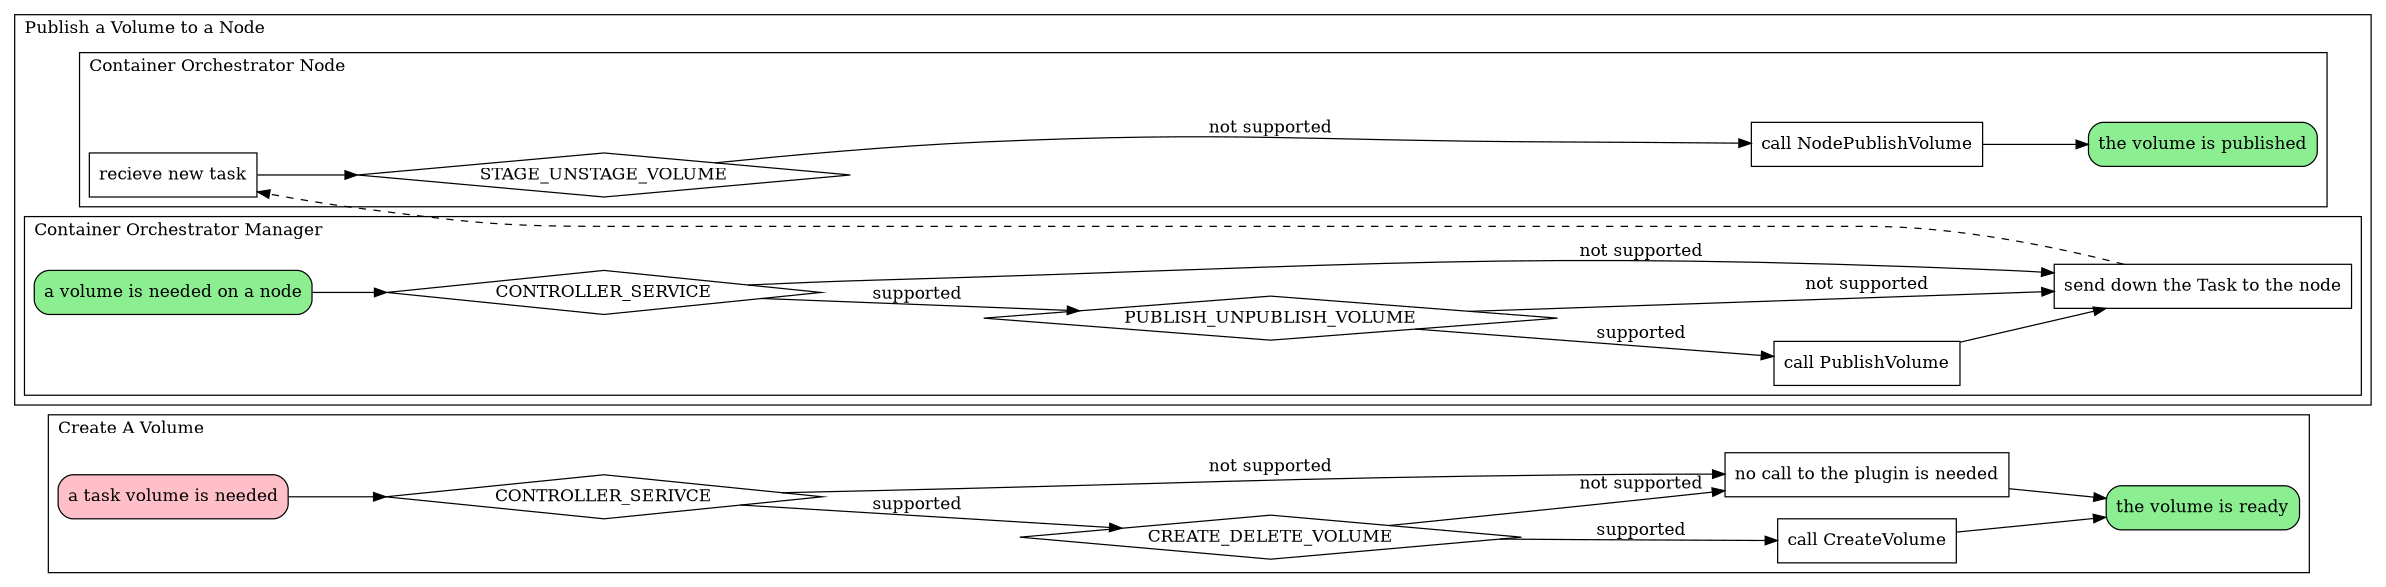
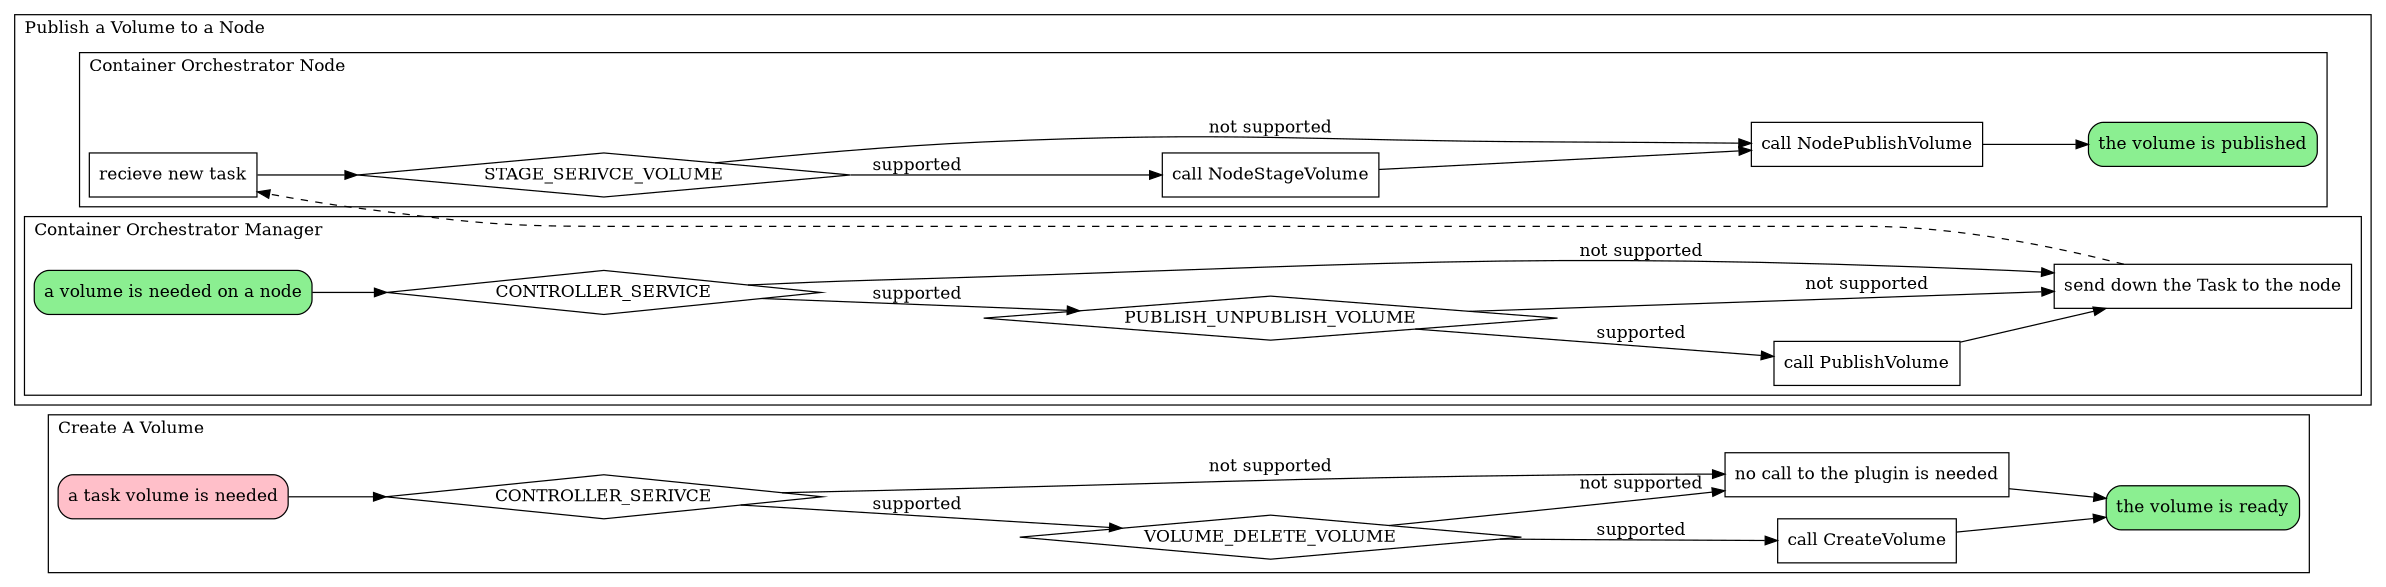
(604, 175) -> (604, 175)
none -> (1271, 175)
(1271, 537) -> (1271, 537)
